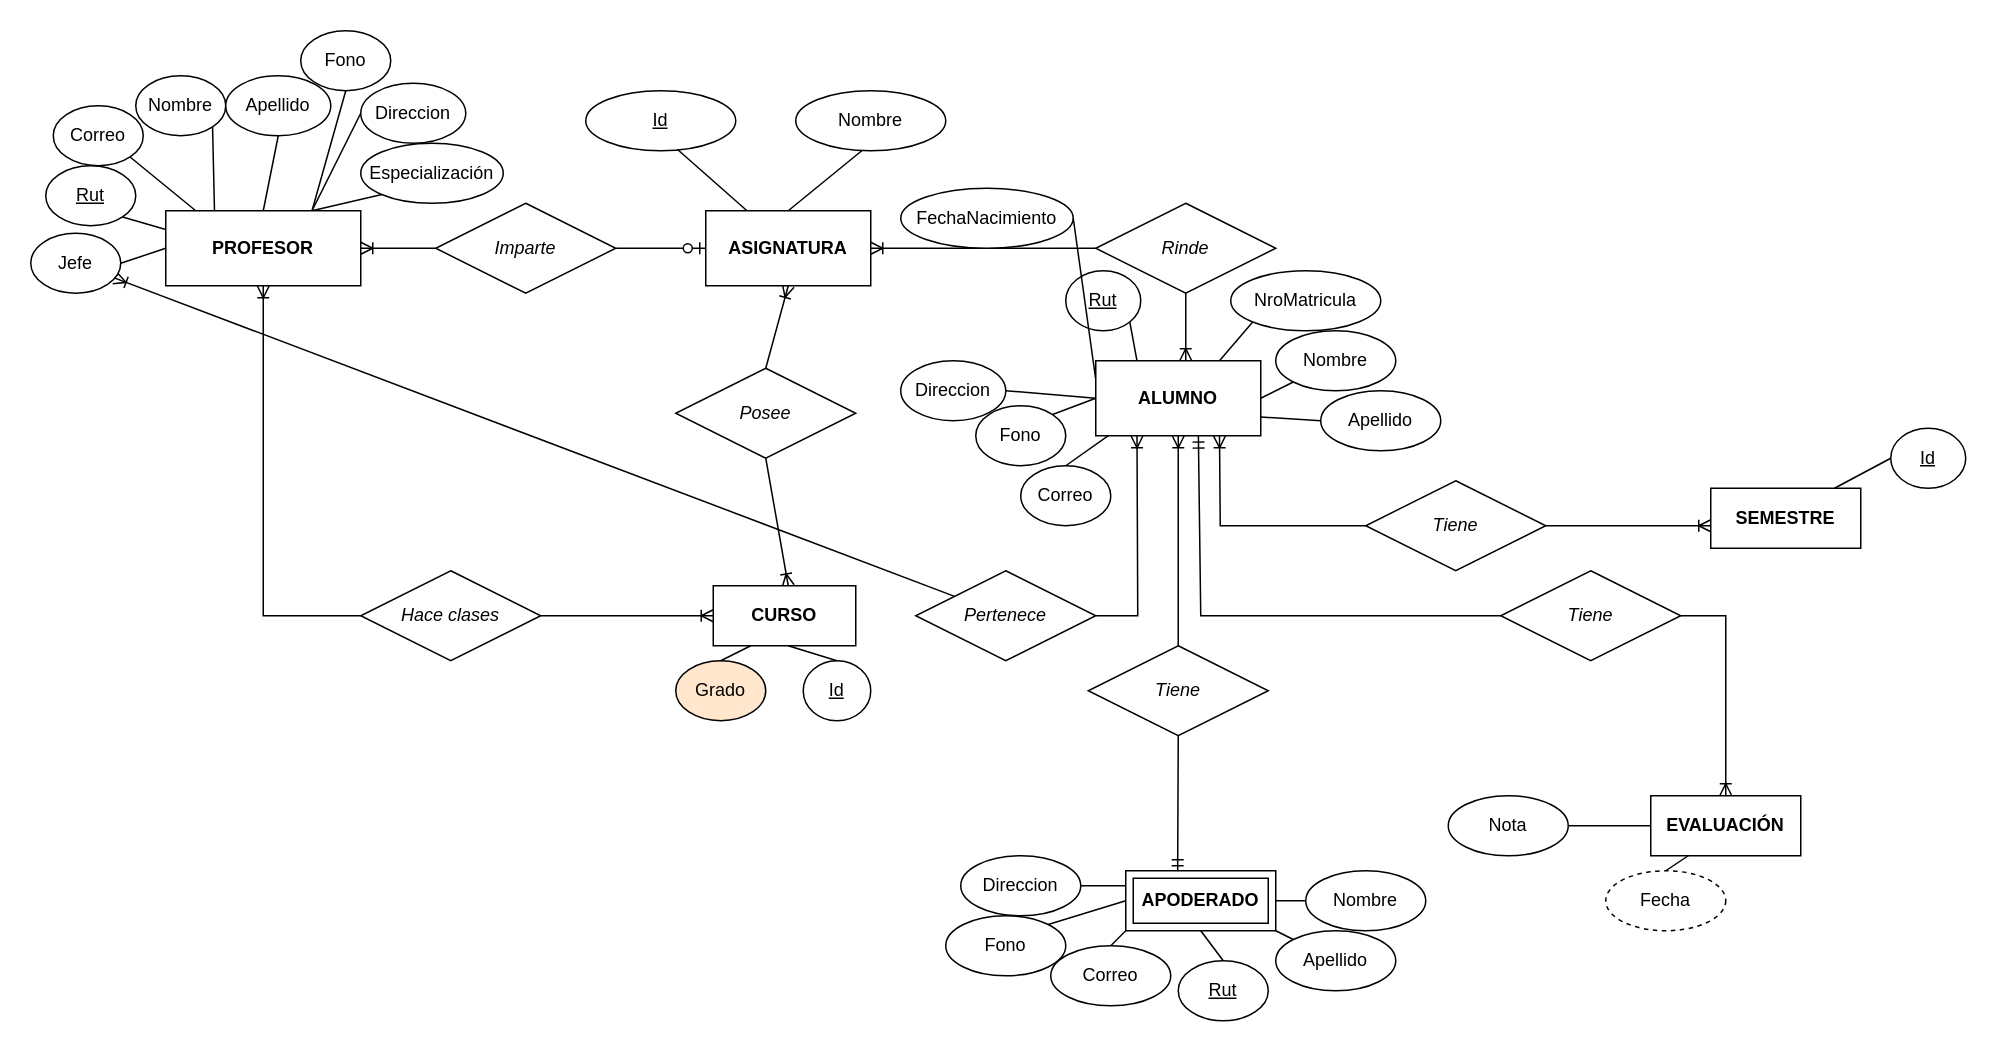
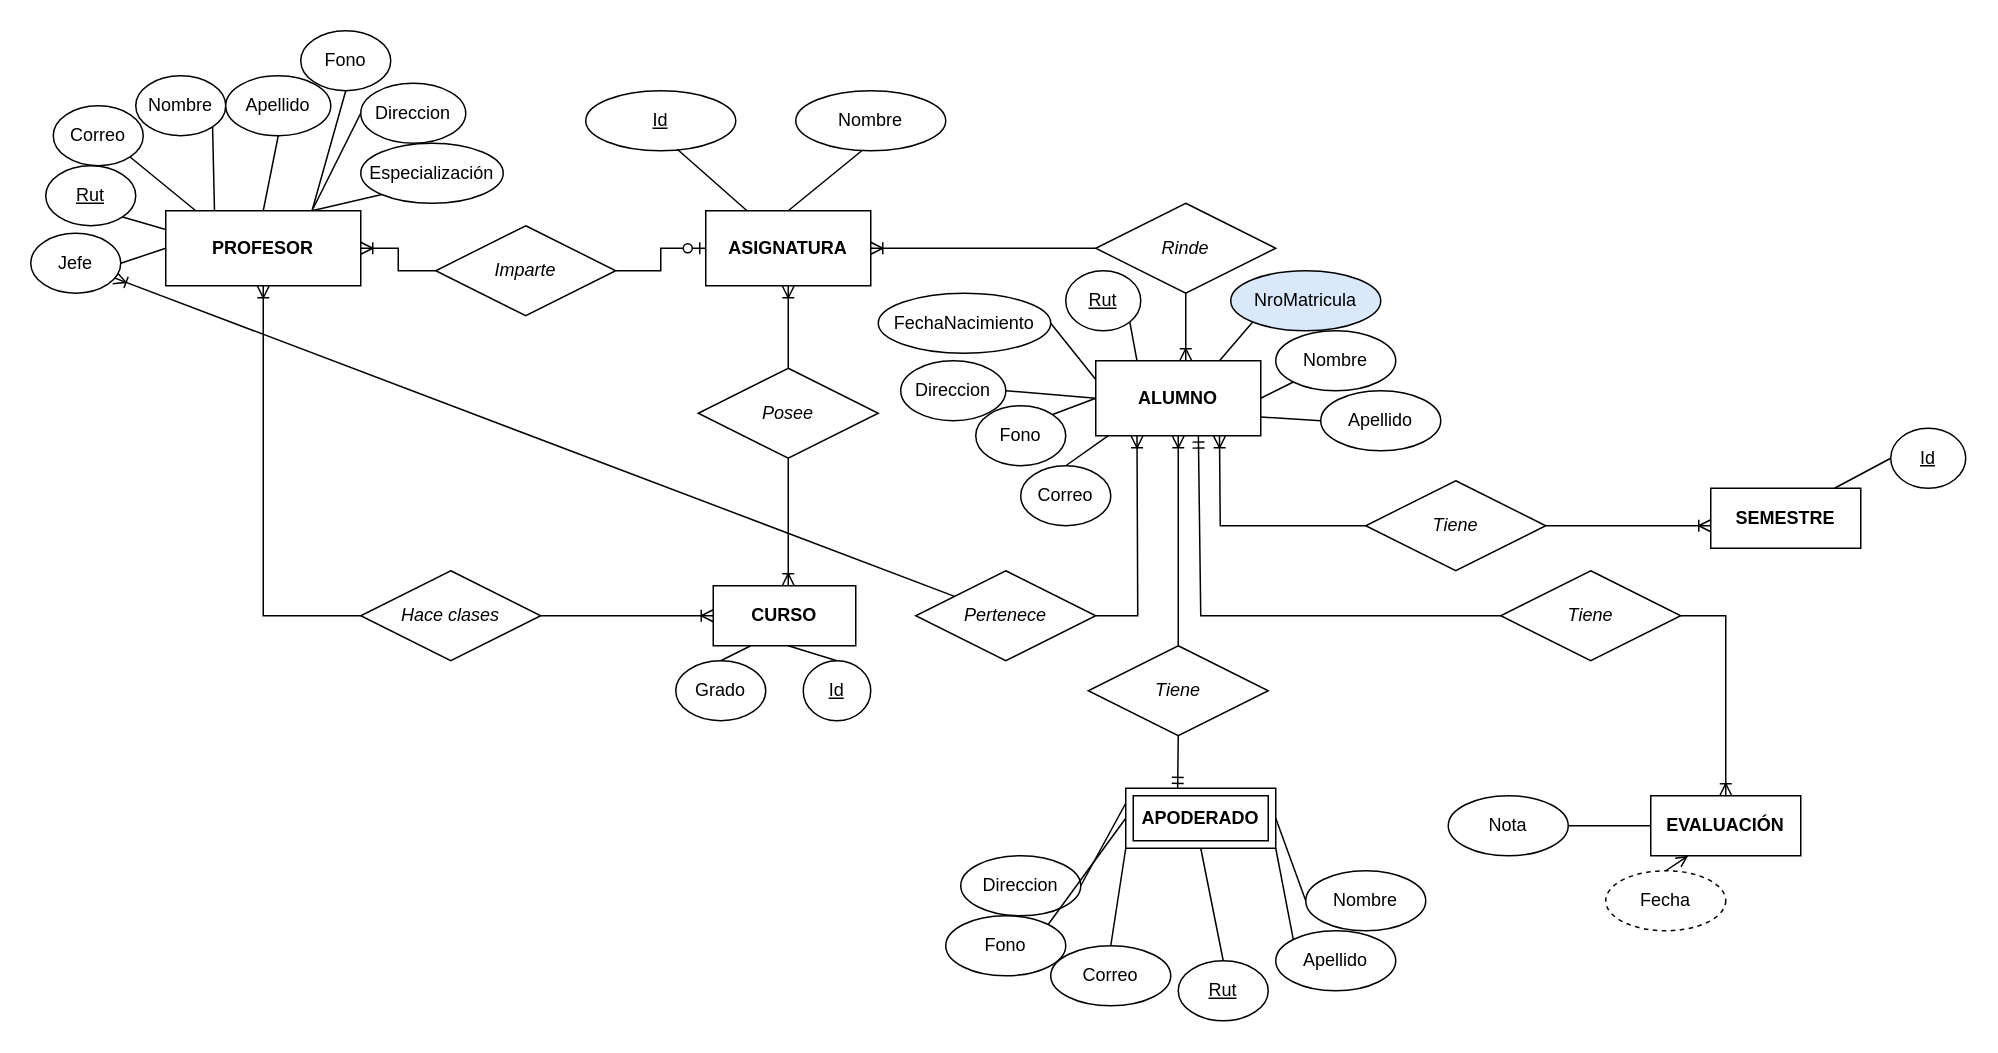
(987, 218) -> (965, 323)
(526, 248) -> (526, 271)
(1306, 301) -> (1306, 301)
(766, 413) -> (788, 413)
(721, 691) -> (721, 691)
(1684, 859) -> (1683, 859)
(1201, 901) -> (1201, 818)
